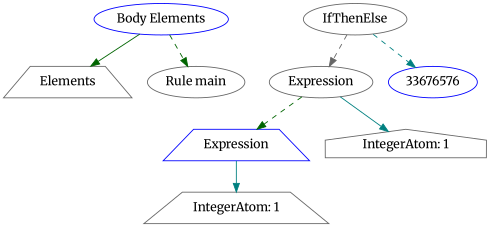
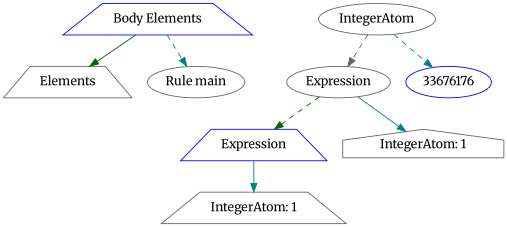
(161, 19) -> (158, 19)
(355, 19) -> (377, 19)
(177, 47) -> (175, 47)
(433, 82) -> (449, 82)
